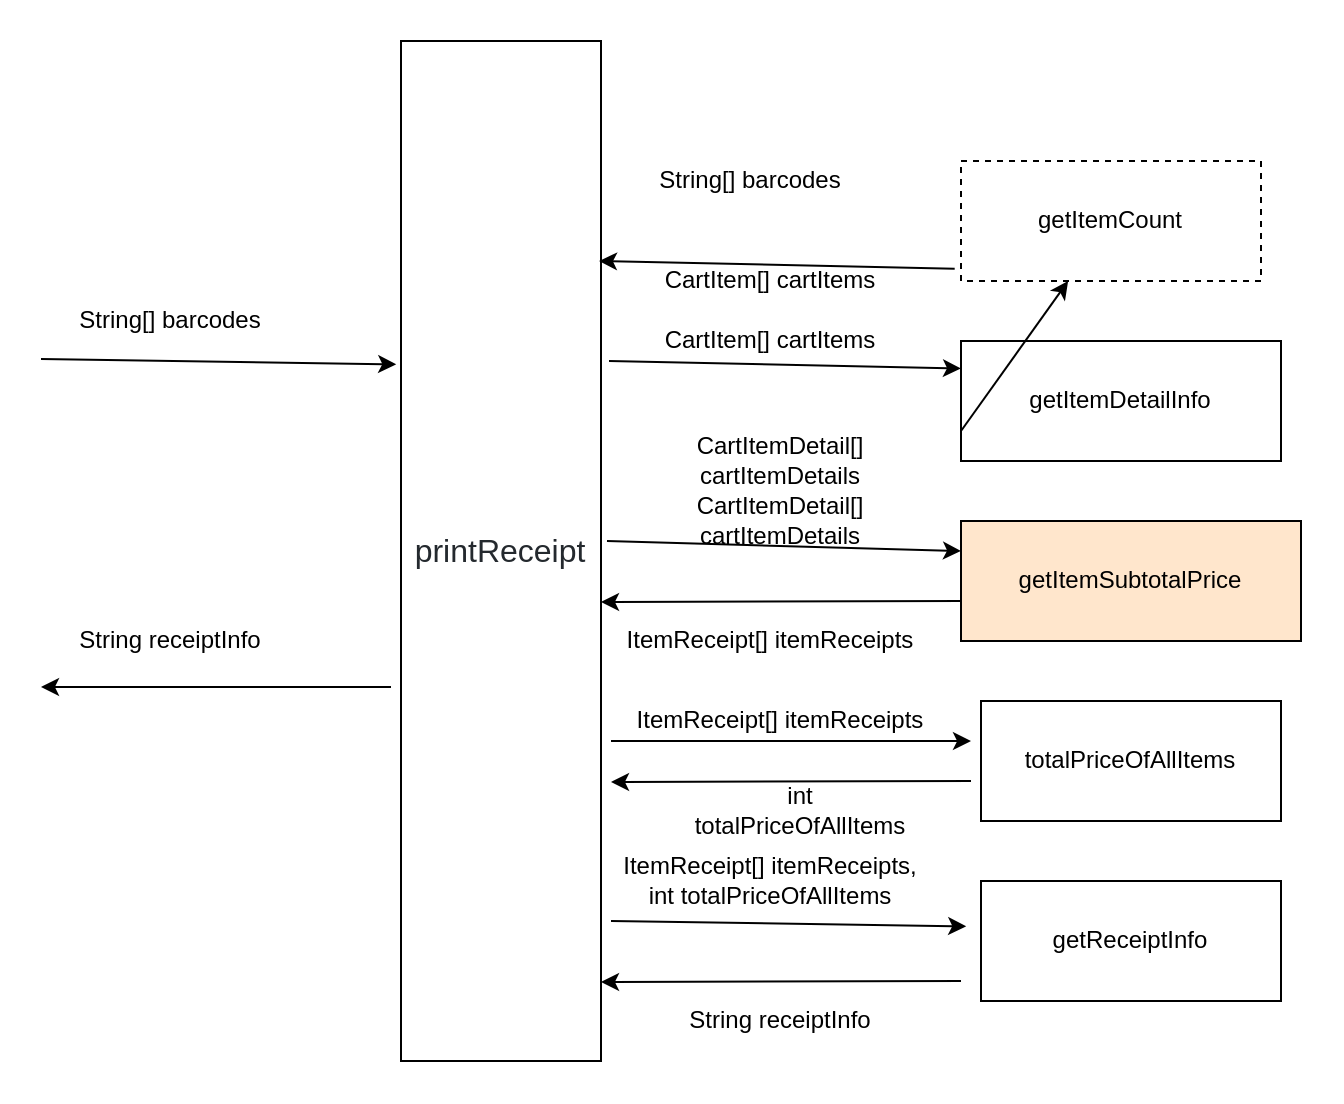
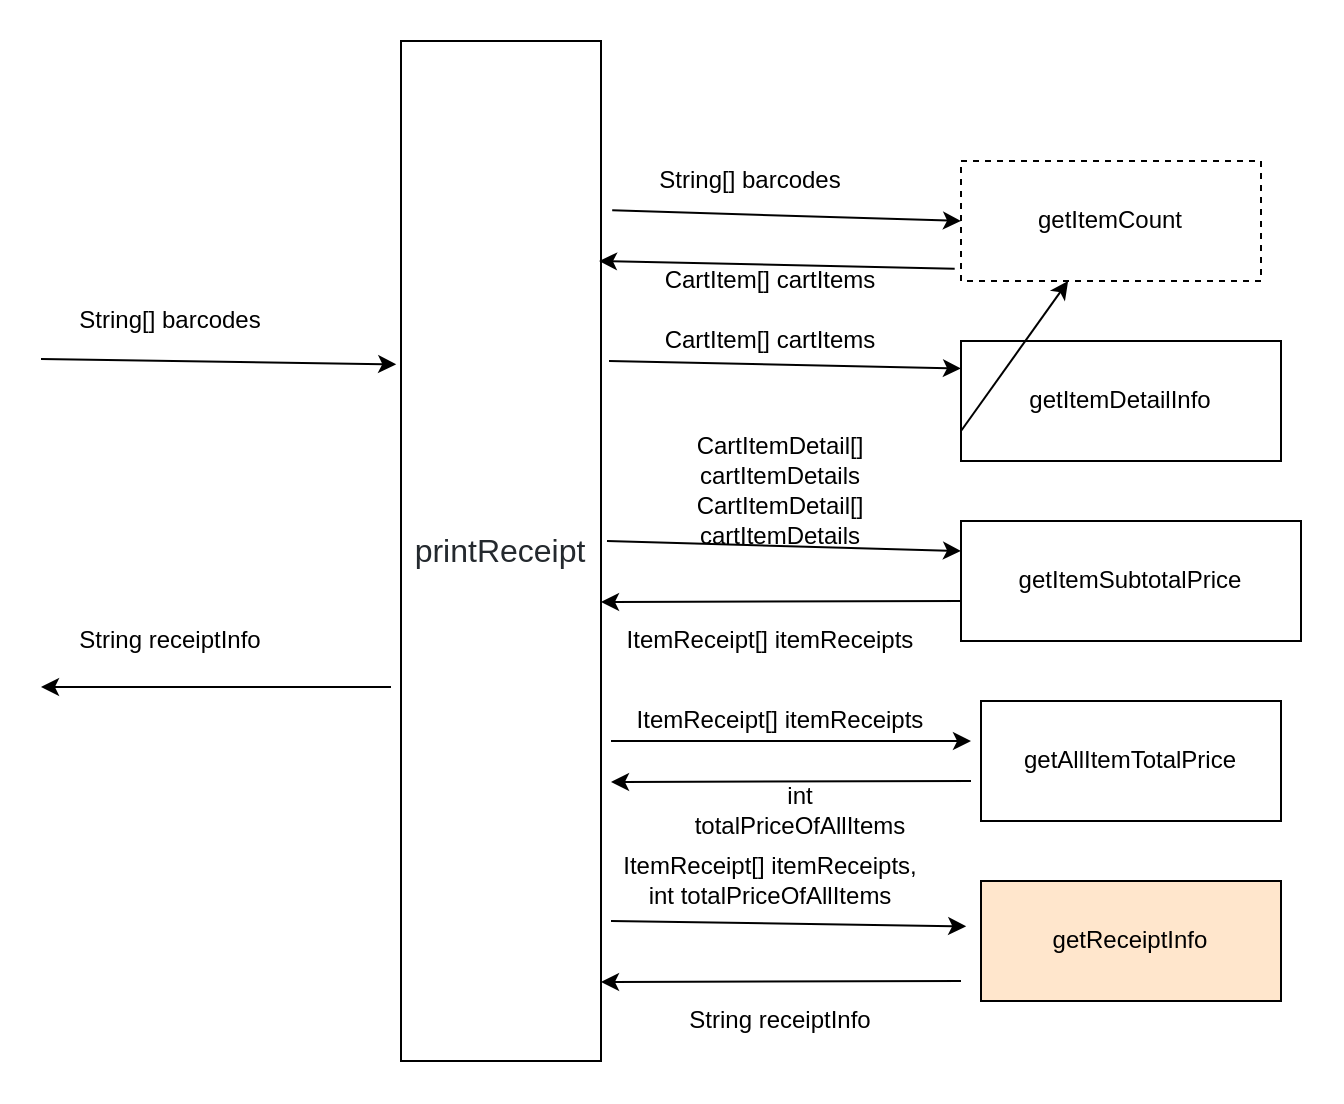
none -> (780, 215)
(1131, 581) -> (1131, 581)
(1131, 761) -> (1131, 761)
(1131, 941) -> (1131, 941)
